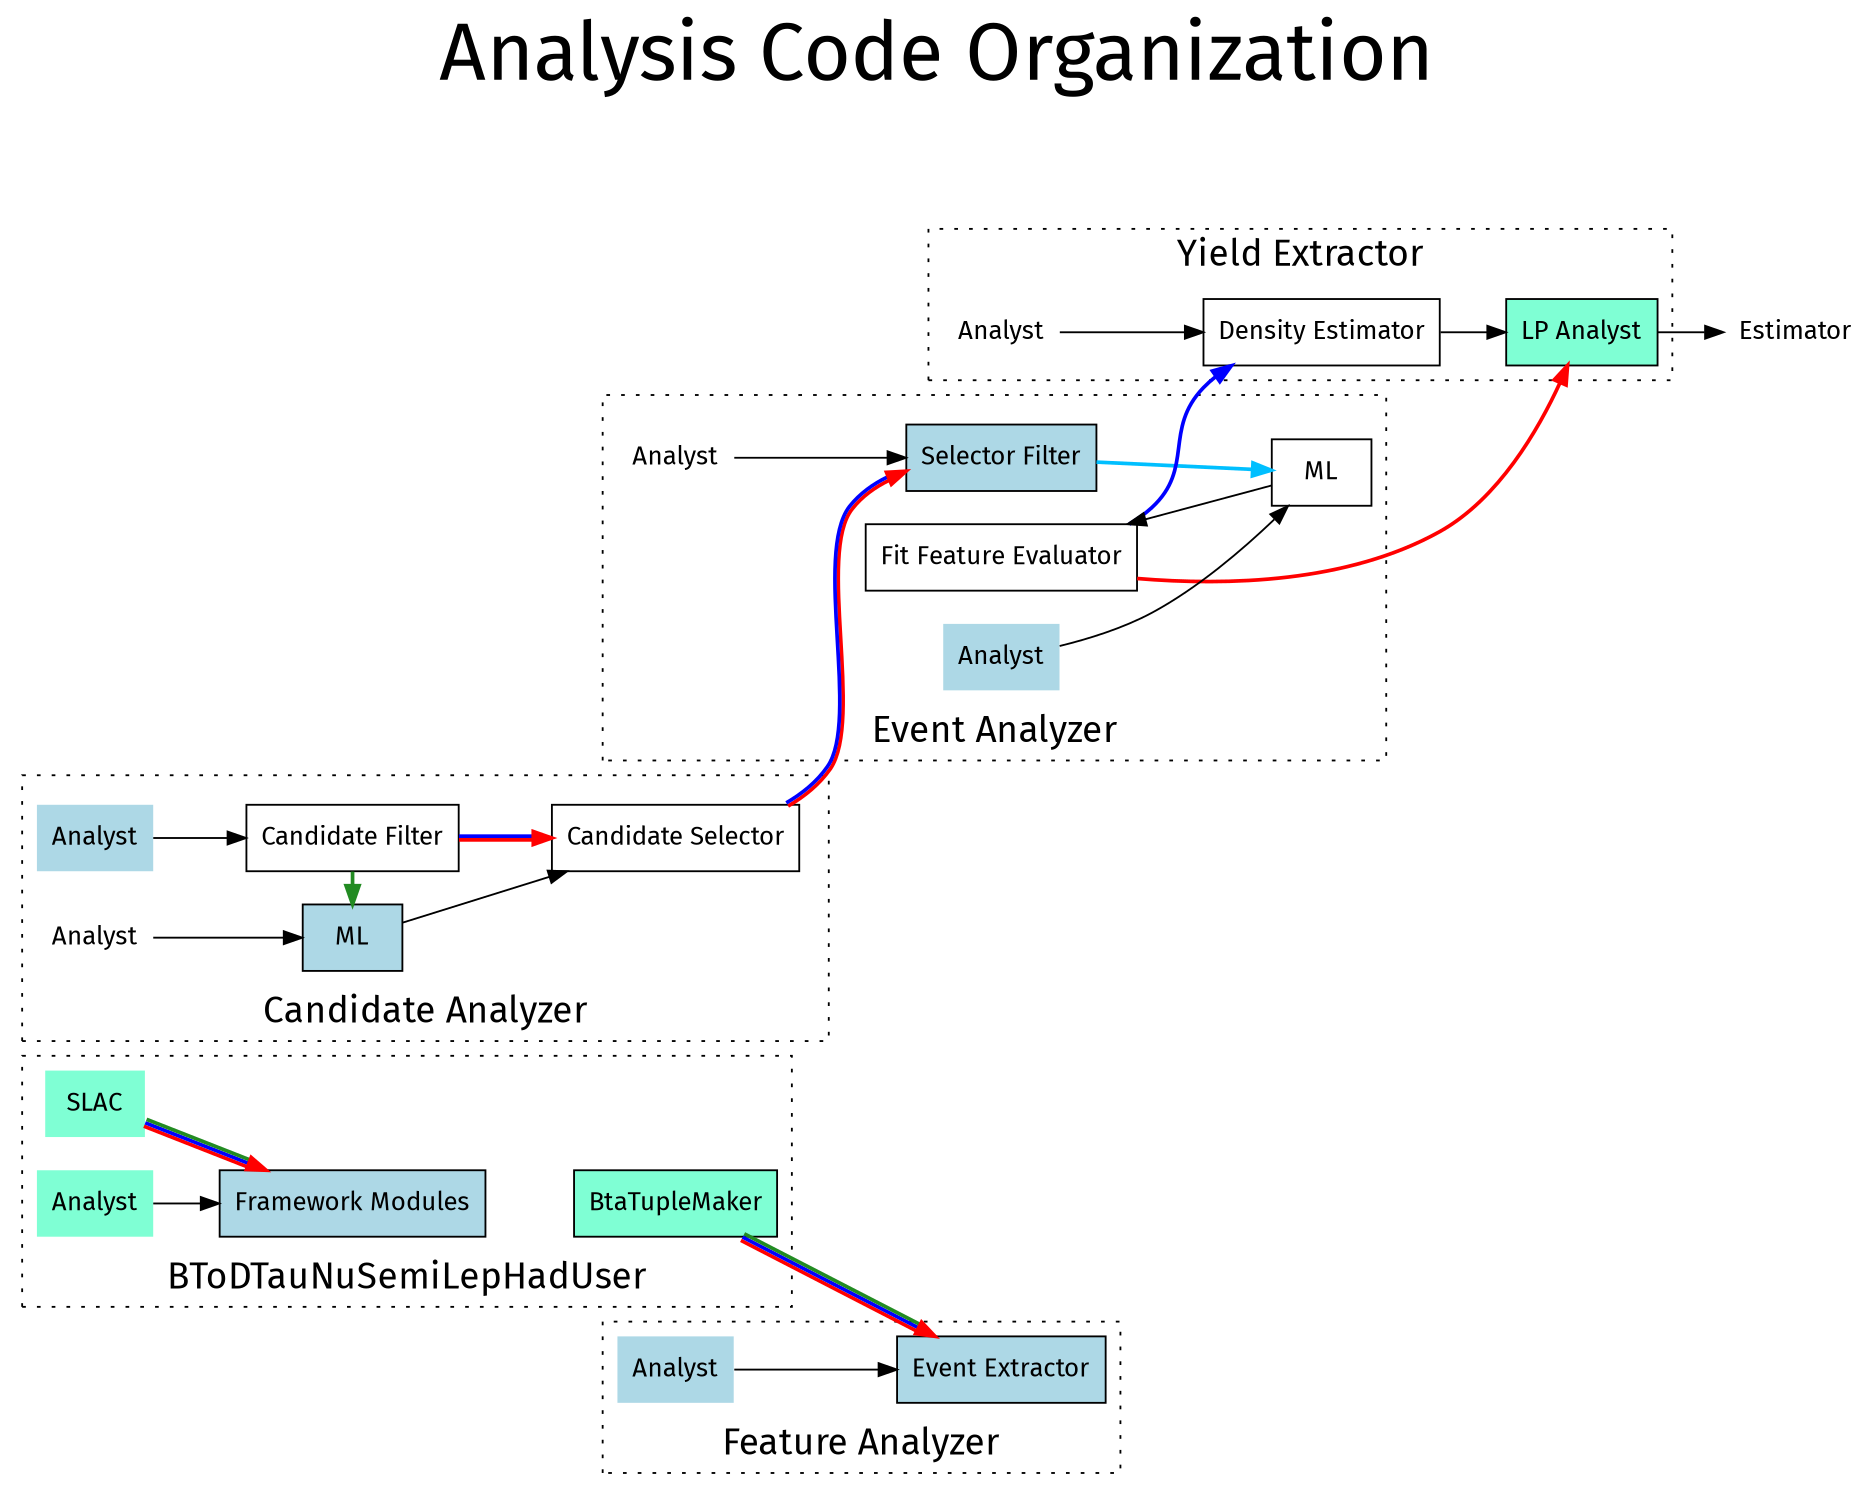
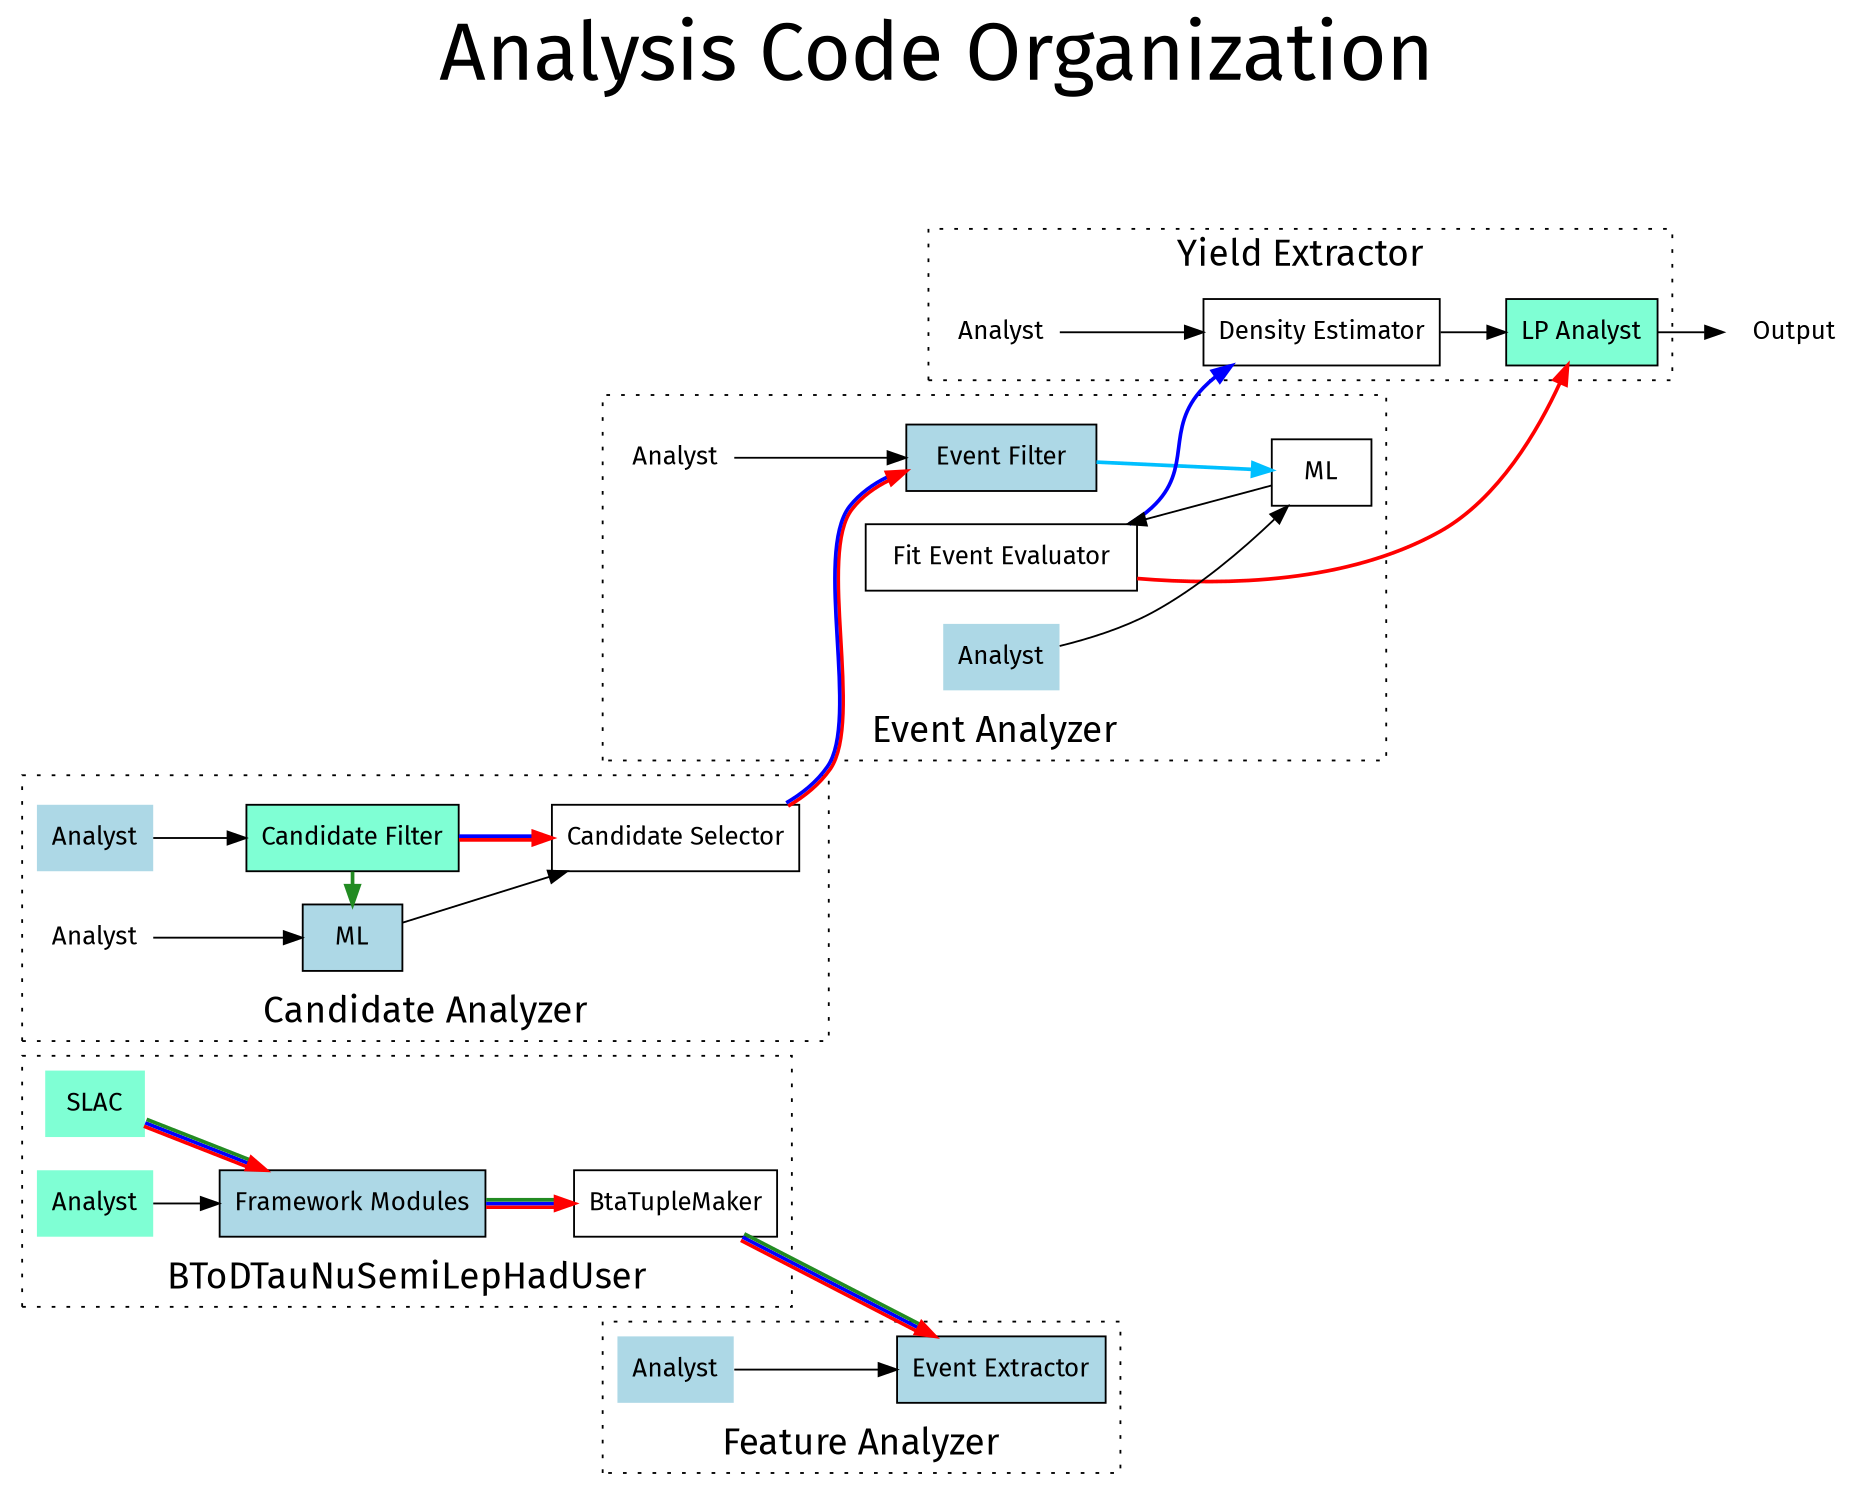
(1795, 332) -> (1795, 332)
(1001, 458) -> (1001, 458)
(1001, 557) -> (1001, 557)
(353, 838) -> (353, 838)
none -> (521, 1203)
(676, 1203) -> (676, 1203)
